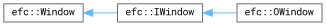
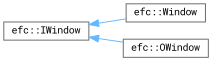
(105, 13) -> (112, 21)
